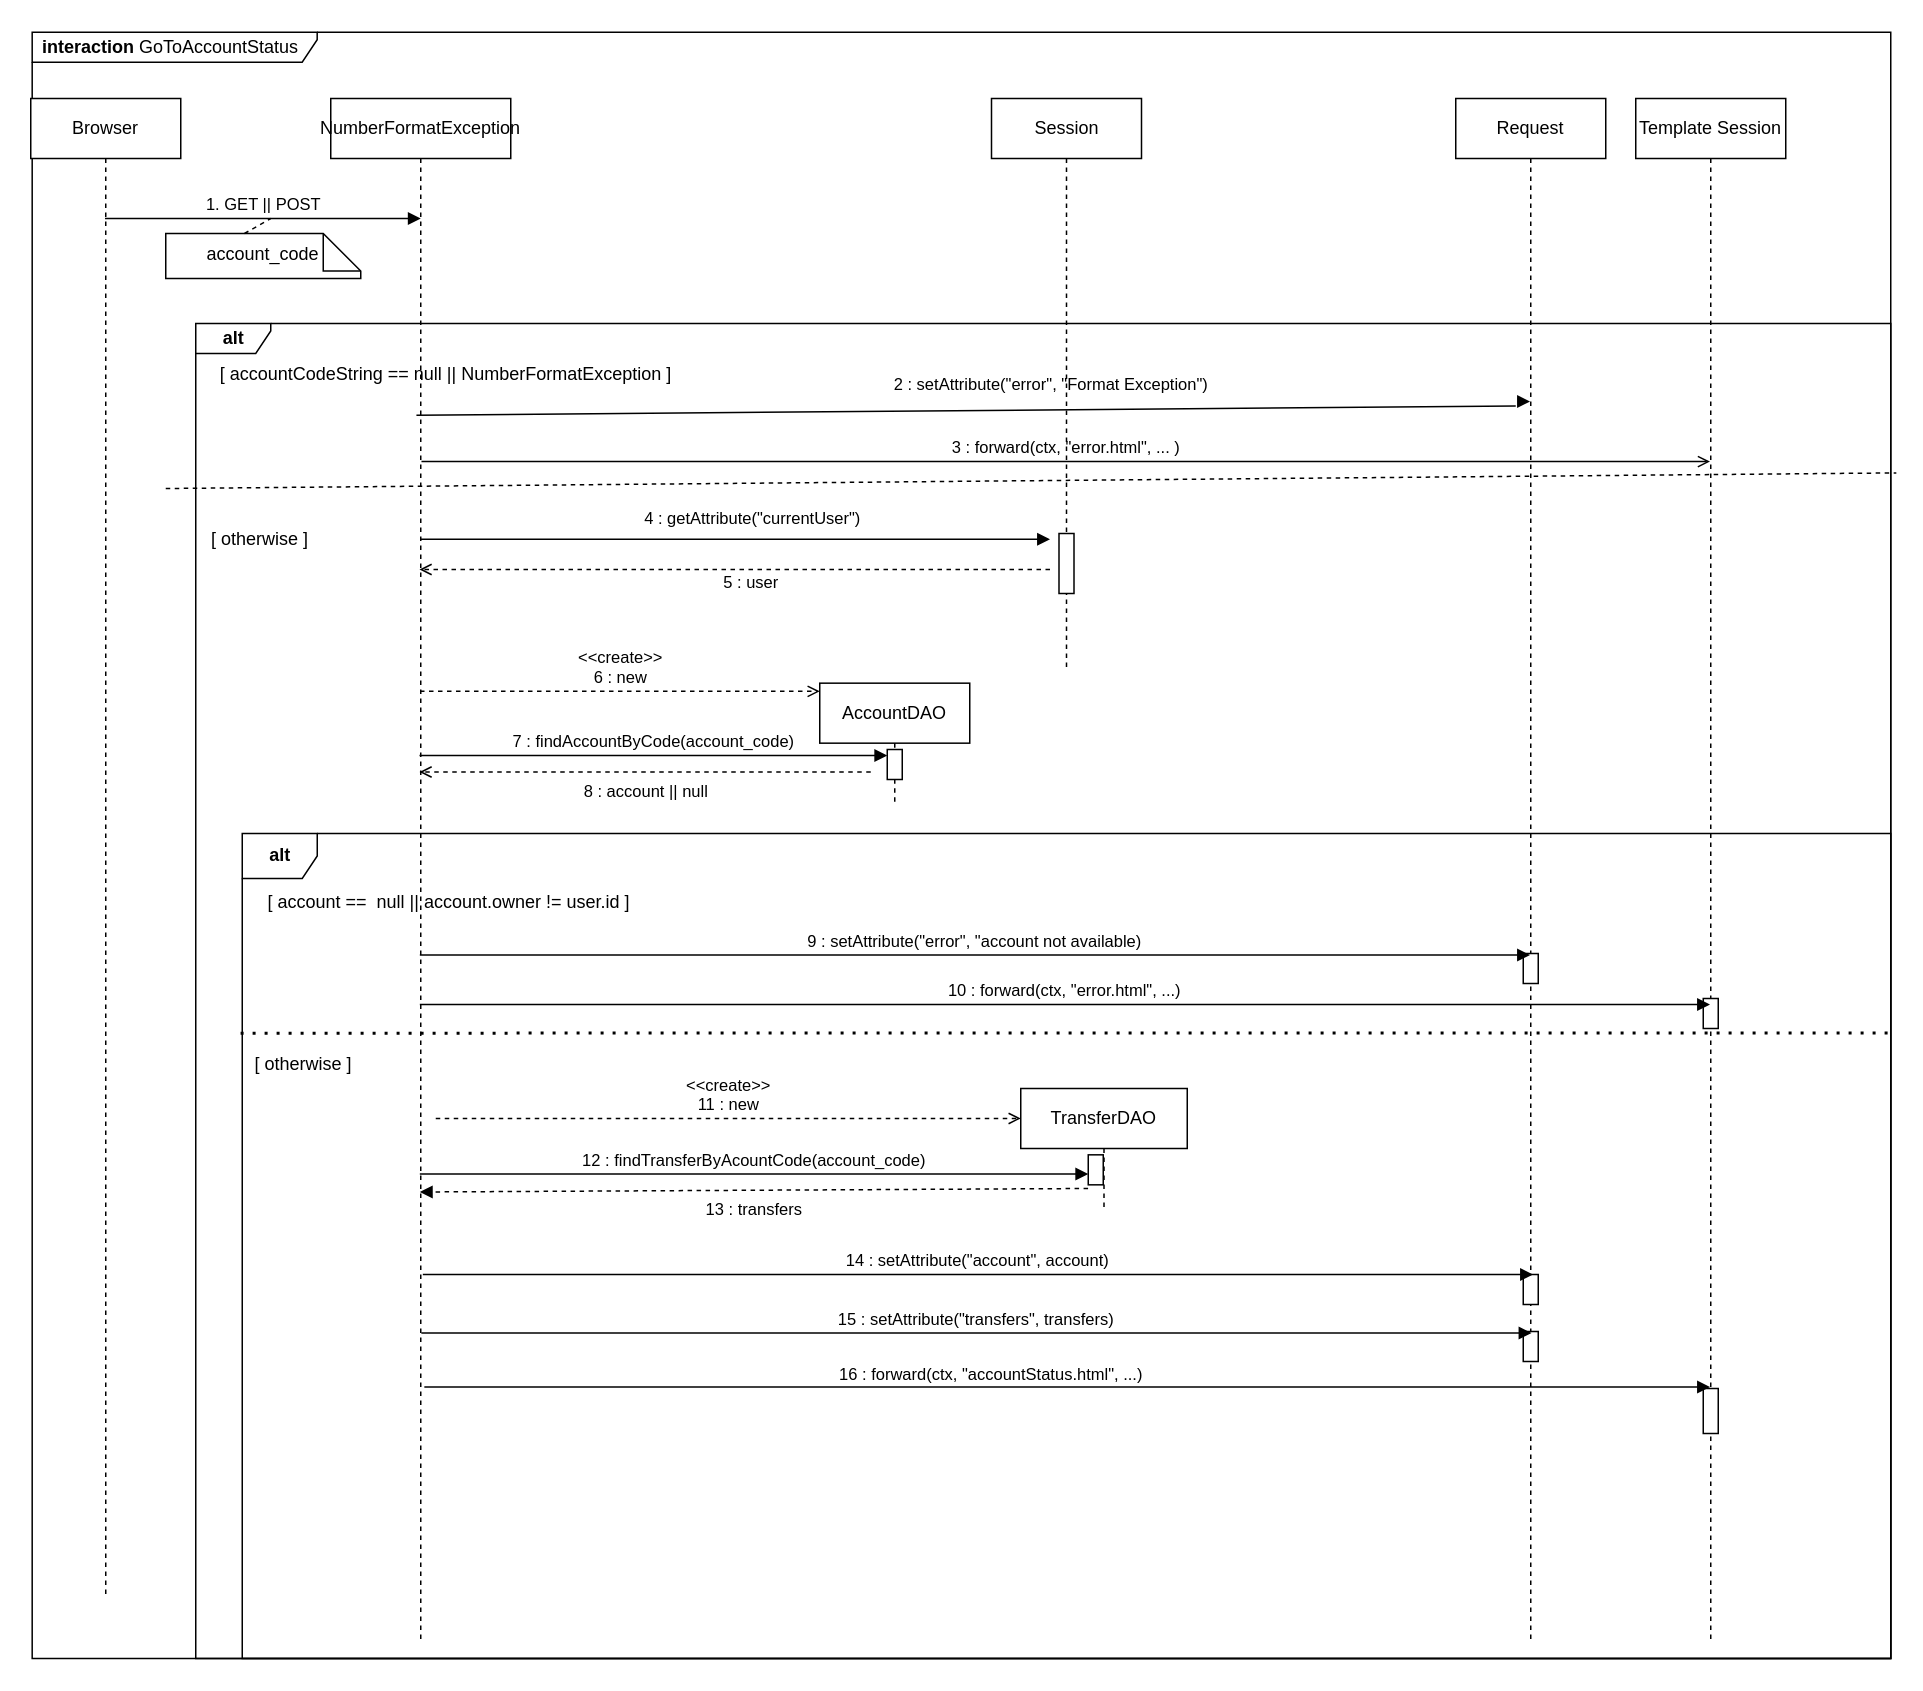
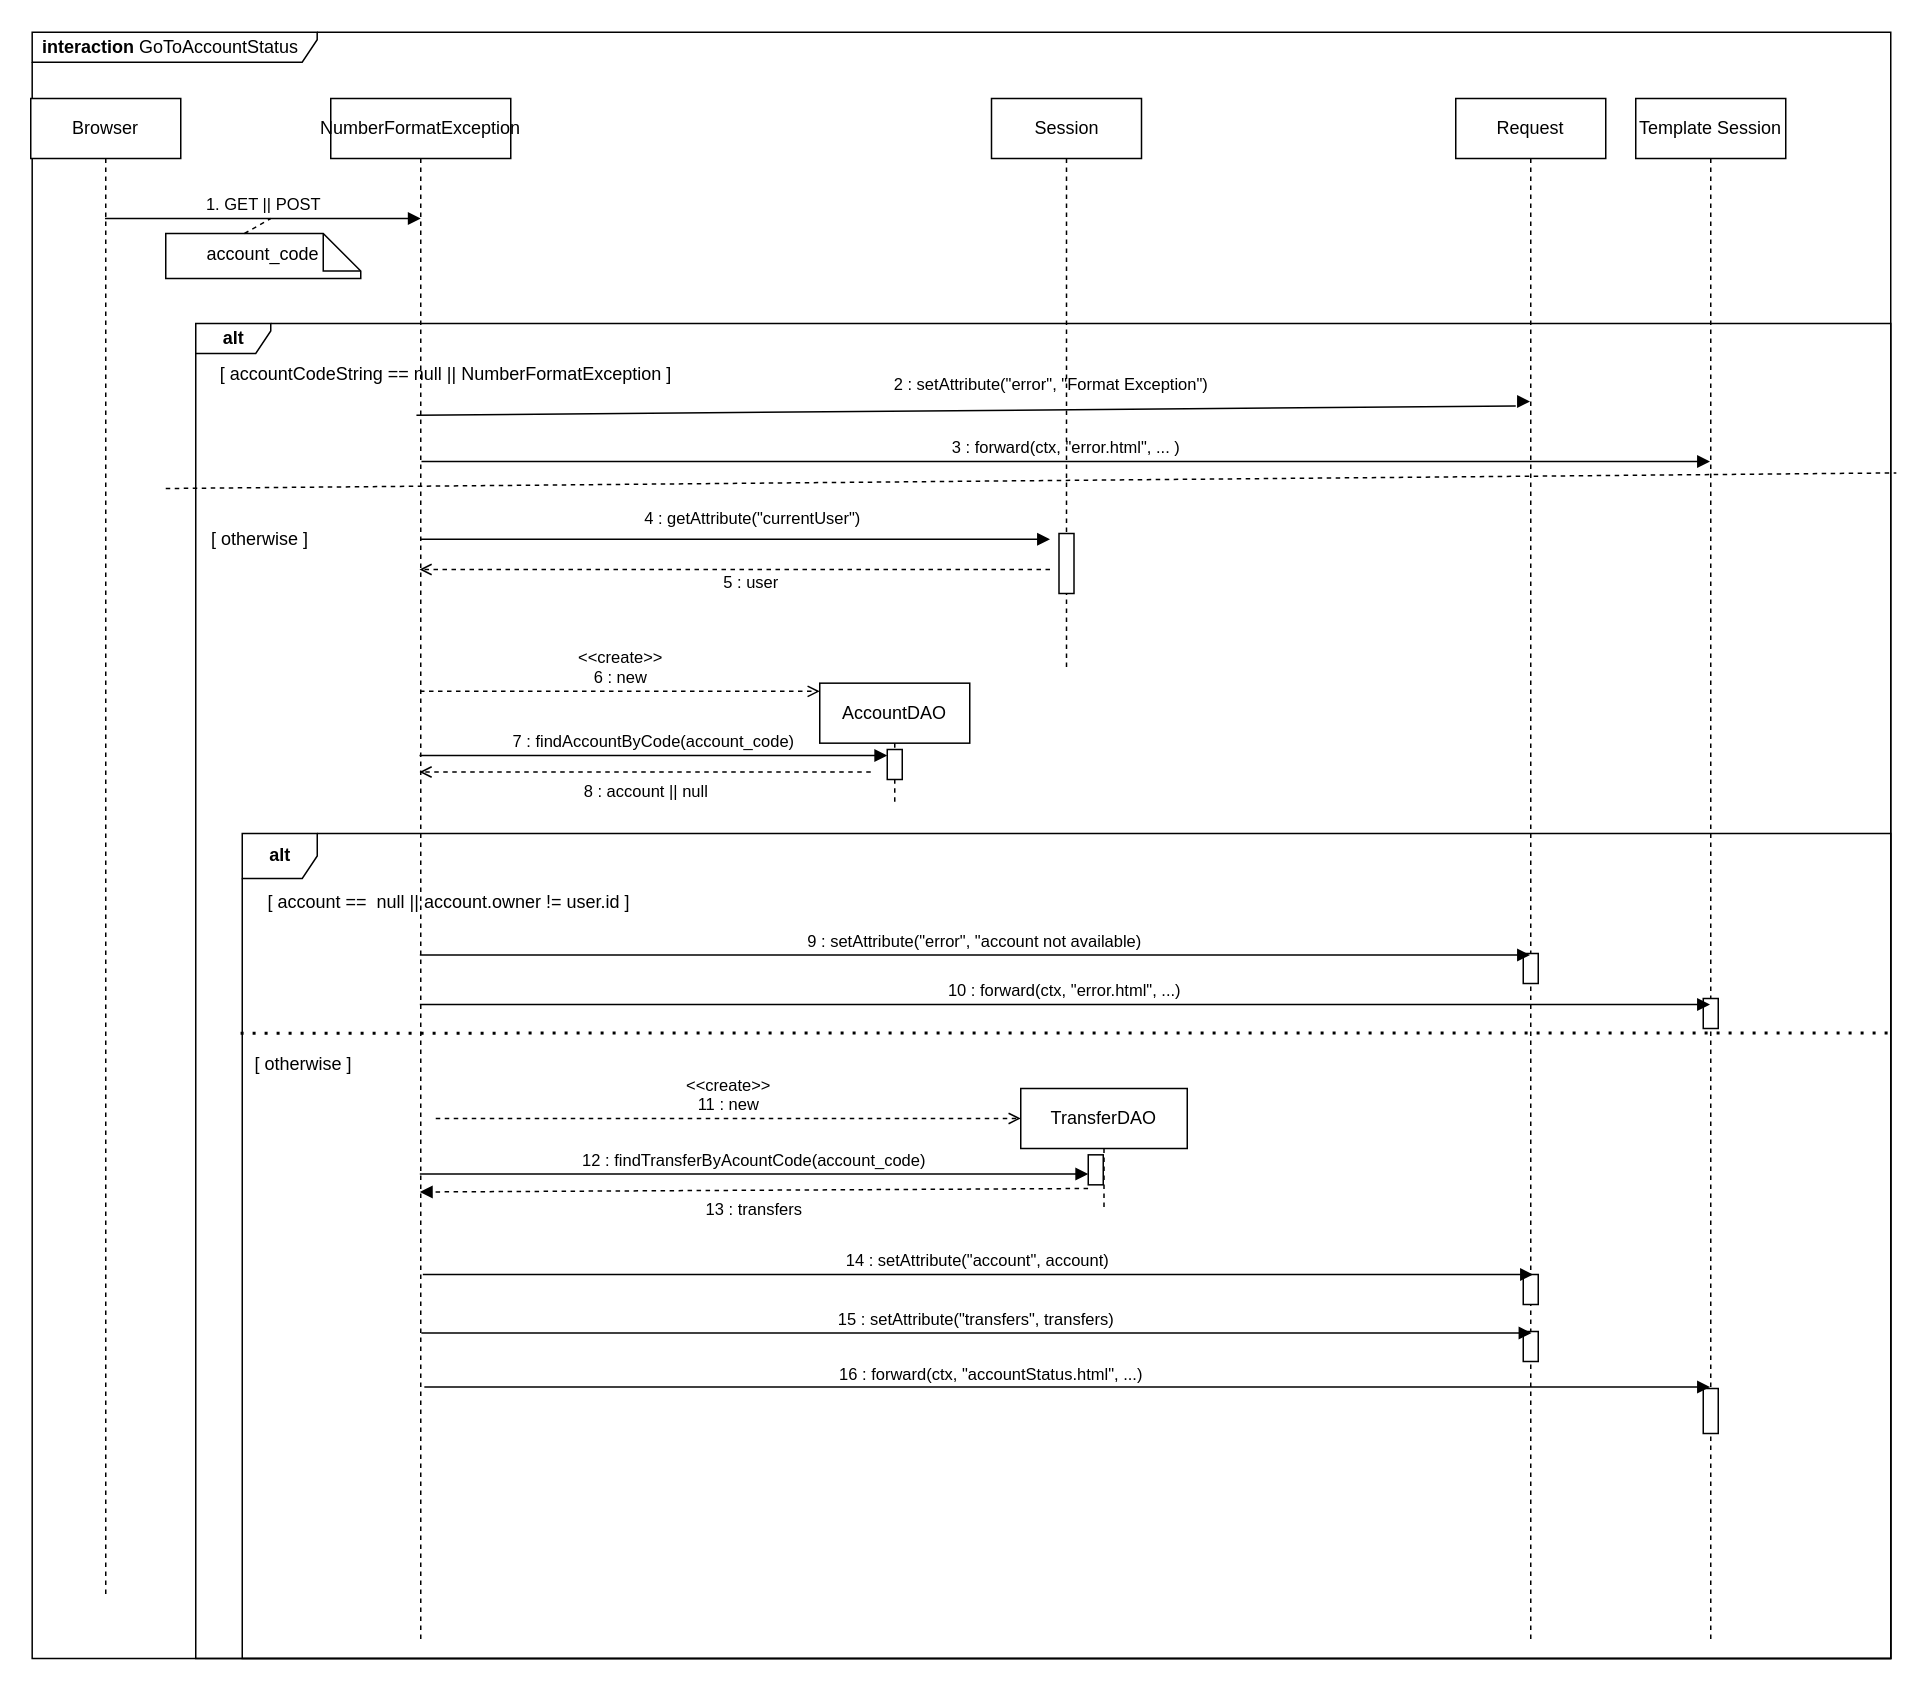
(1700, 461) -> (1696, 461)
